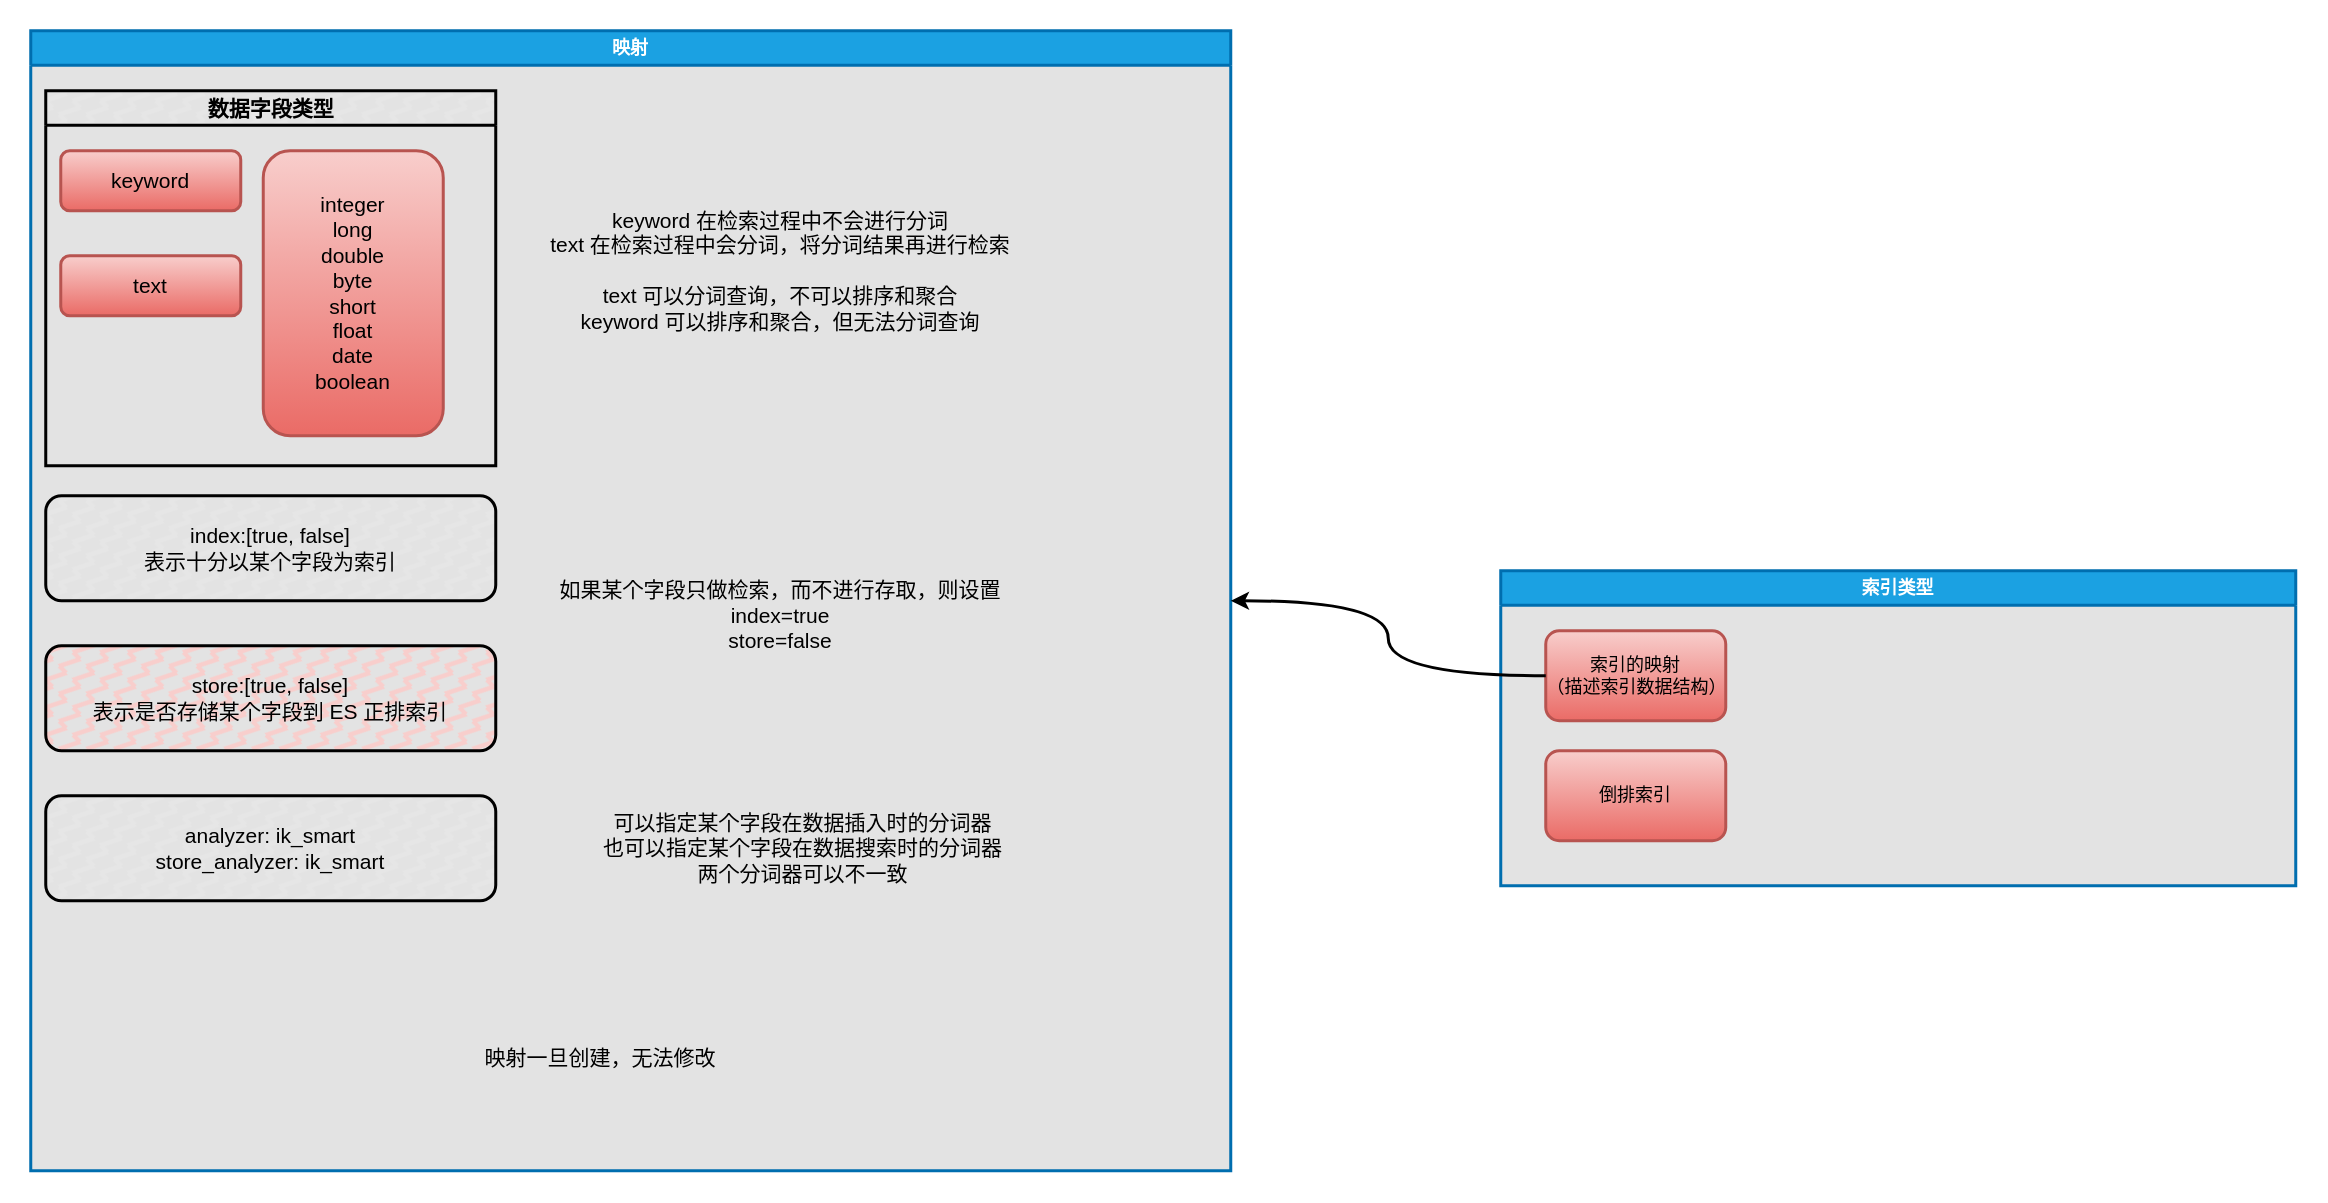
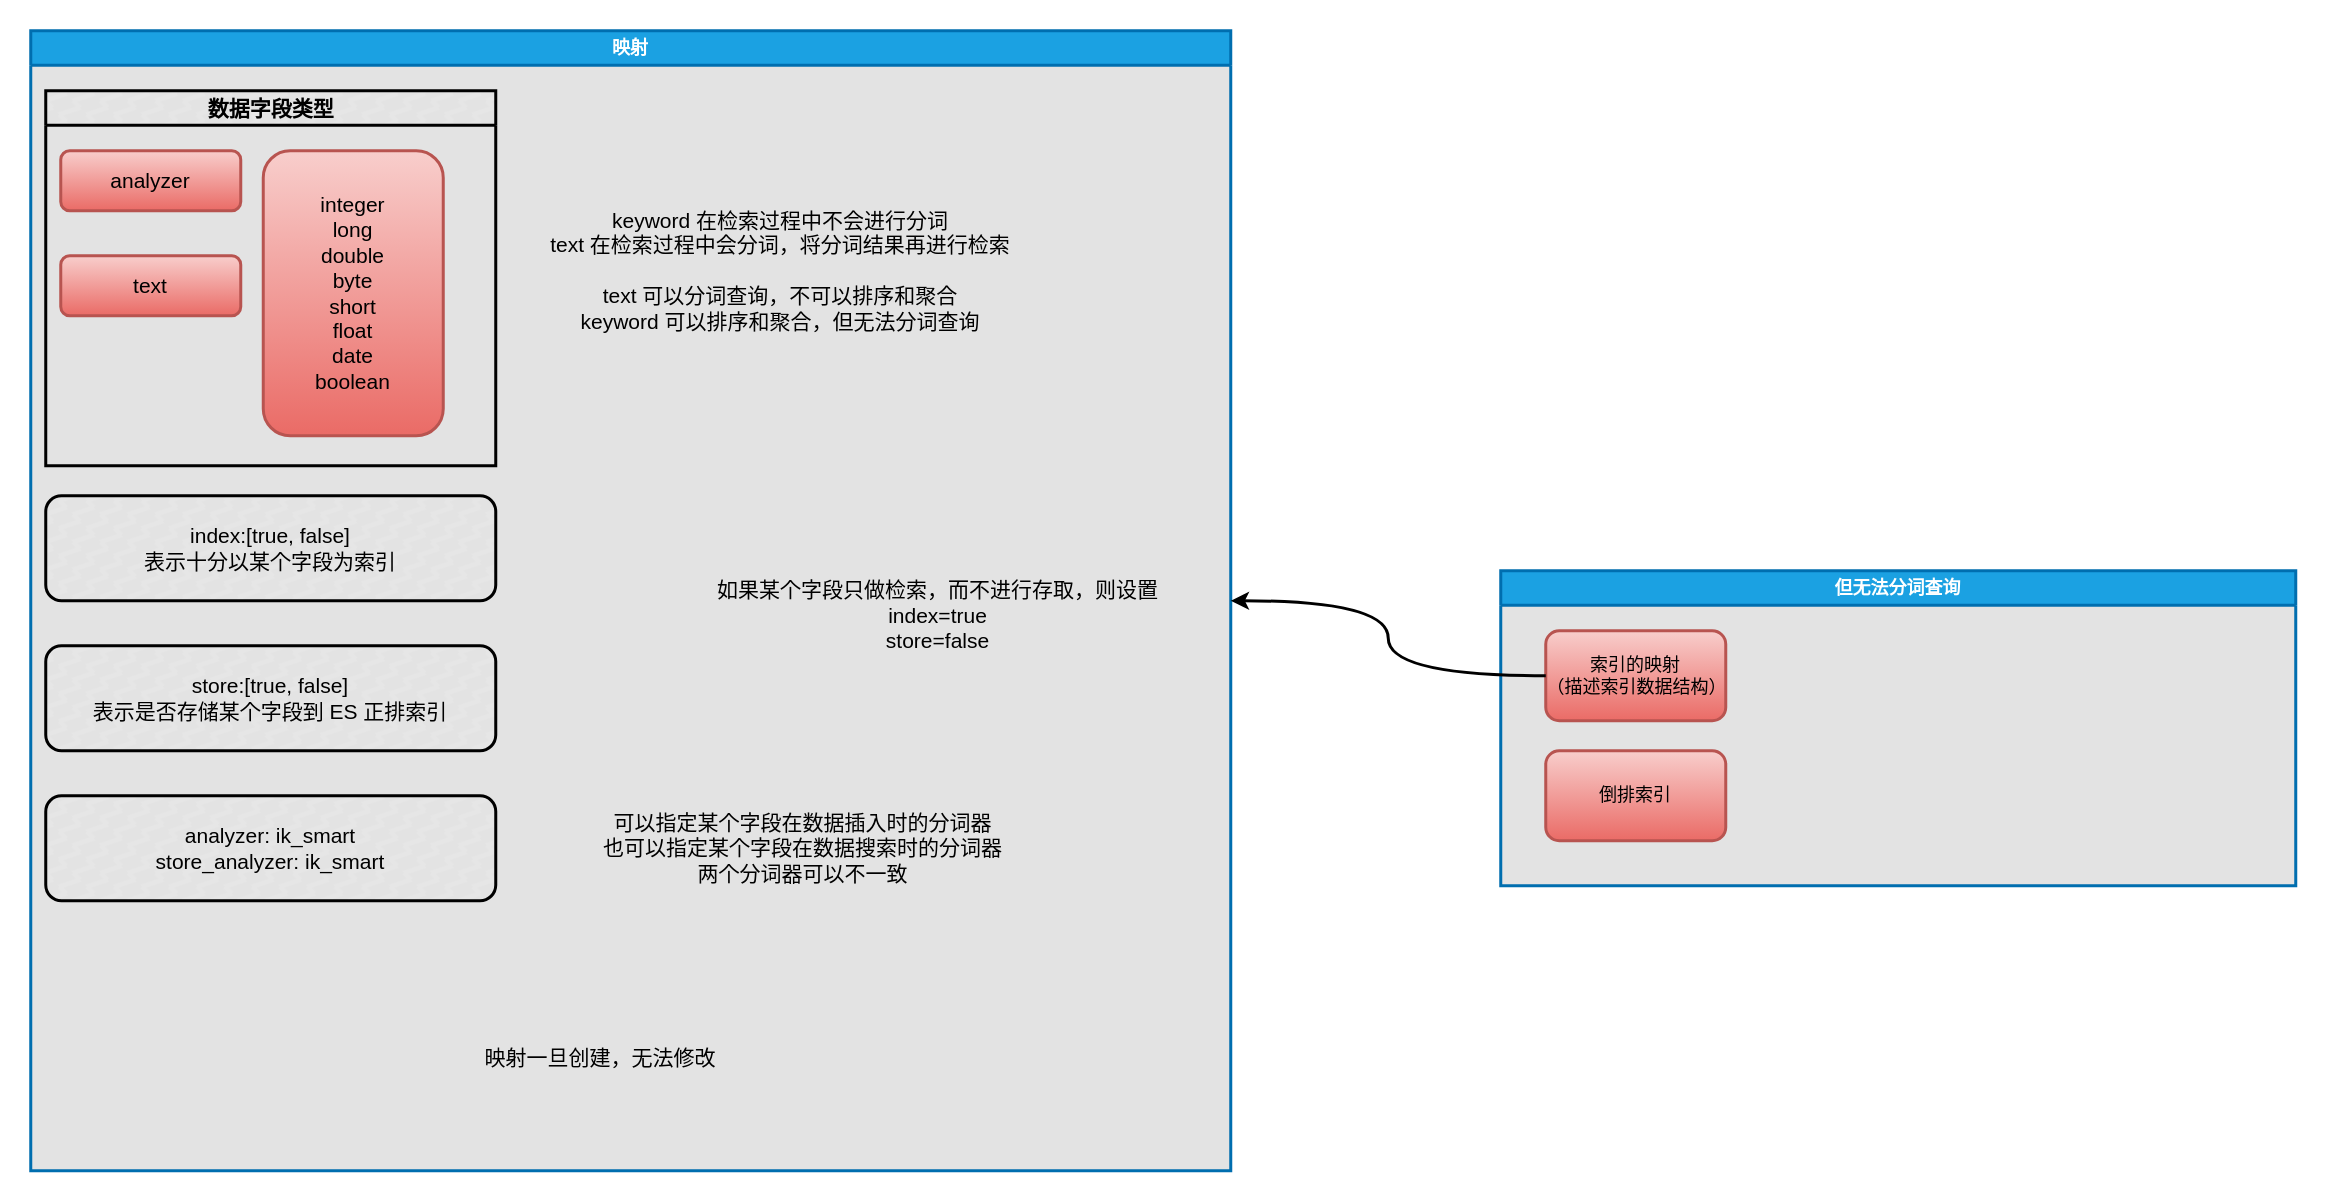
(151, 181) -> (151, 181)
(1898, 589) -> (1898, 589)
(781, 616) -> (938, 616)
(271, 698) -> (271, 698)
